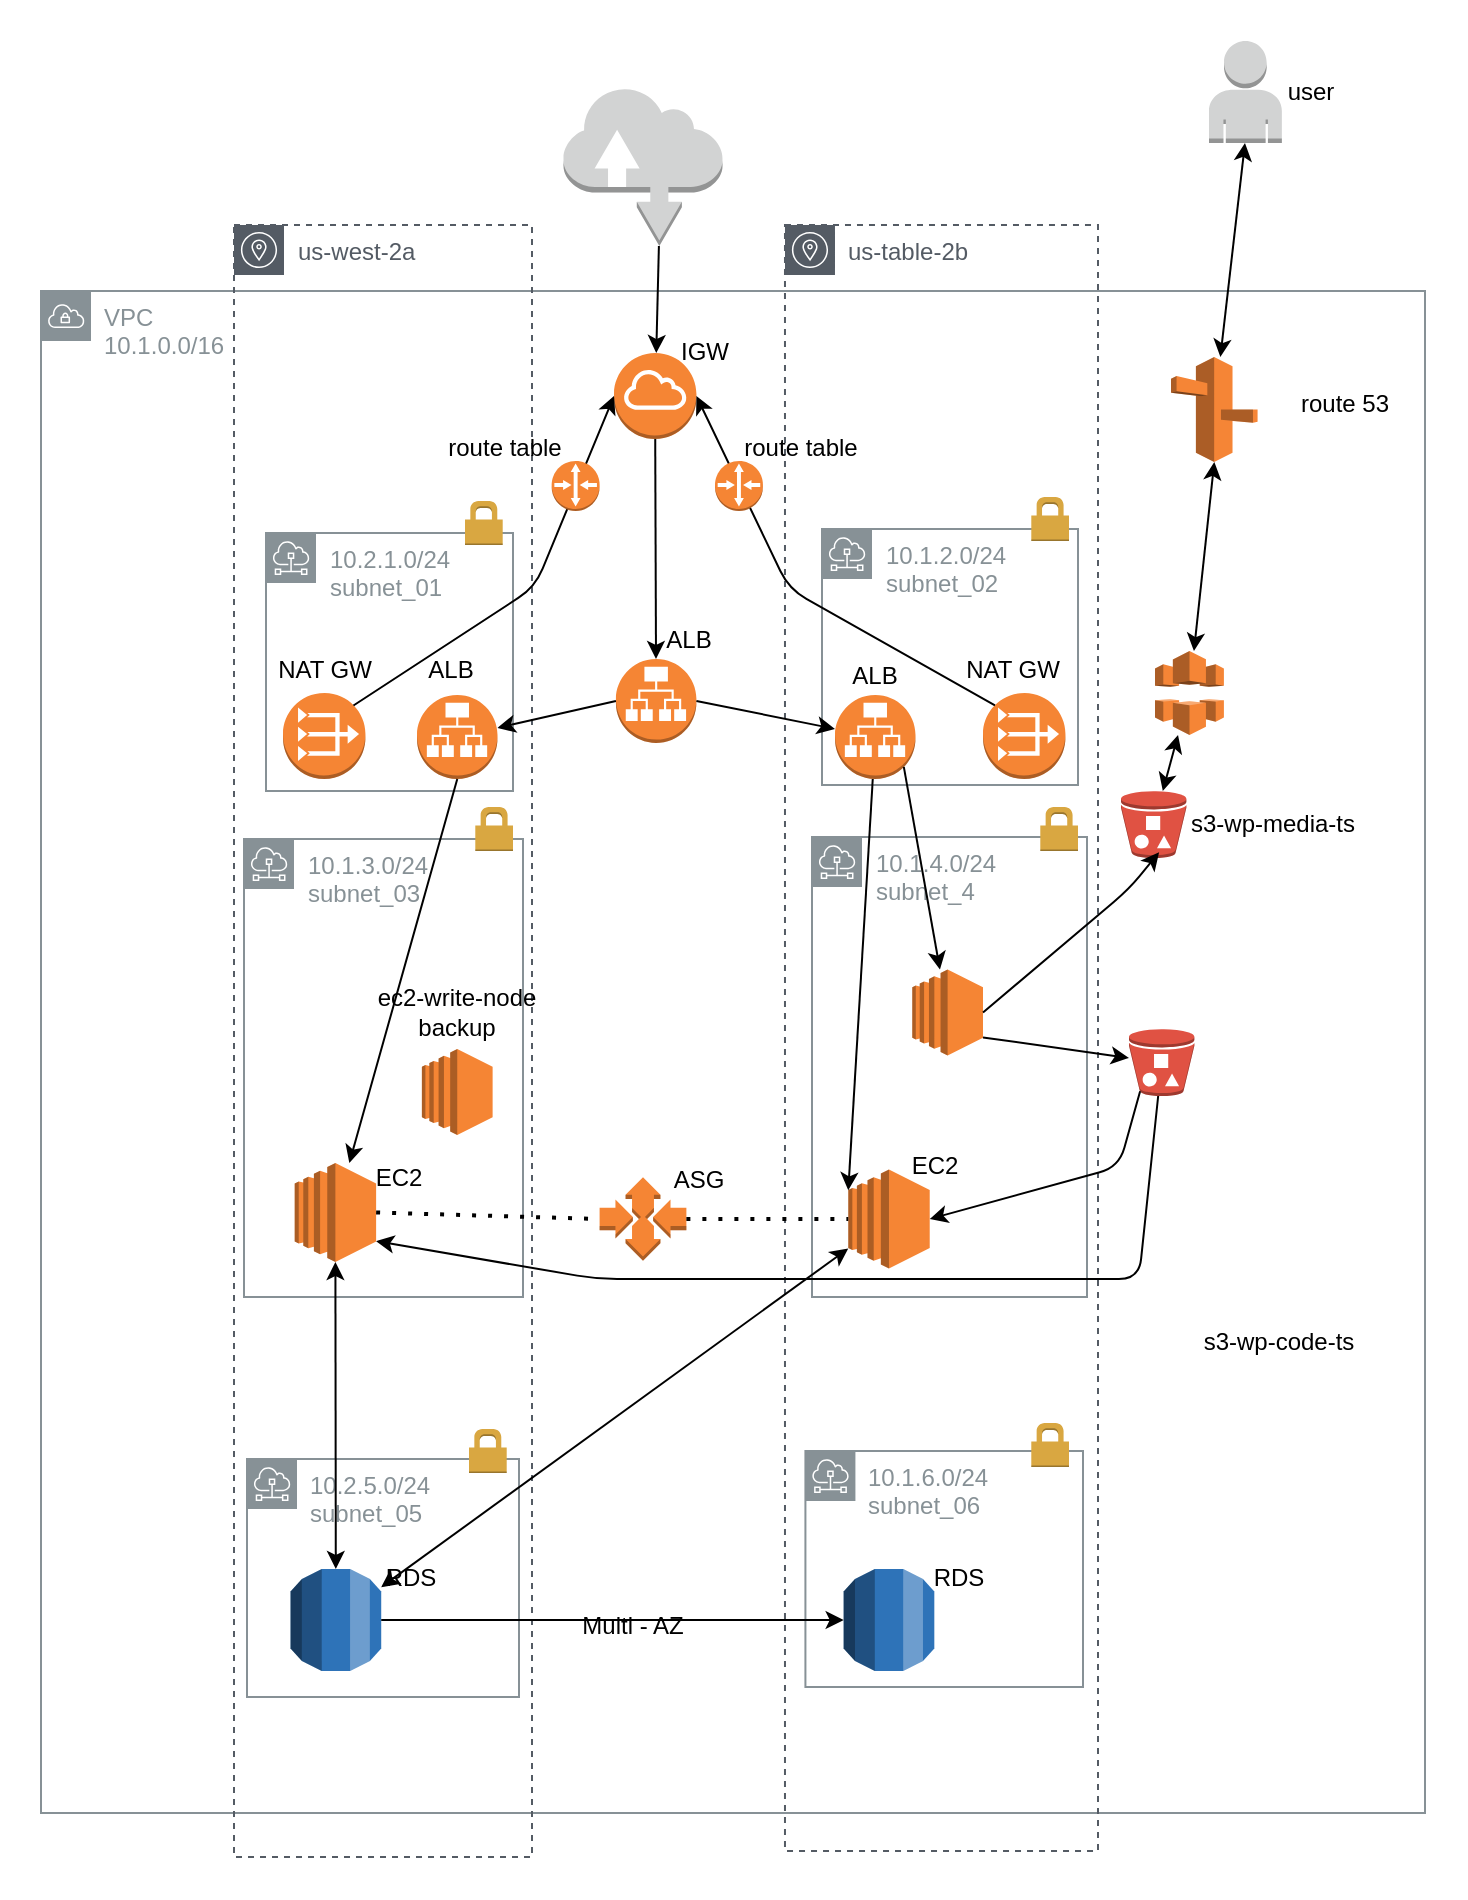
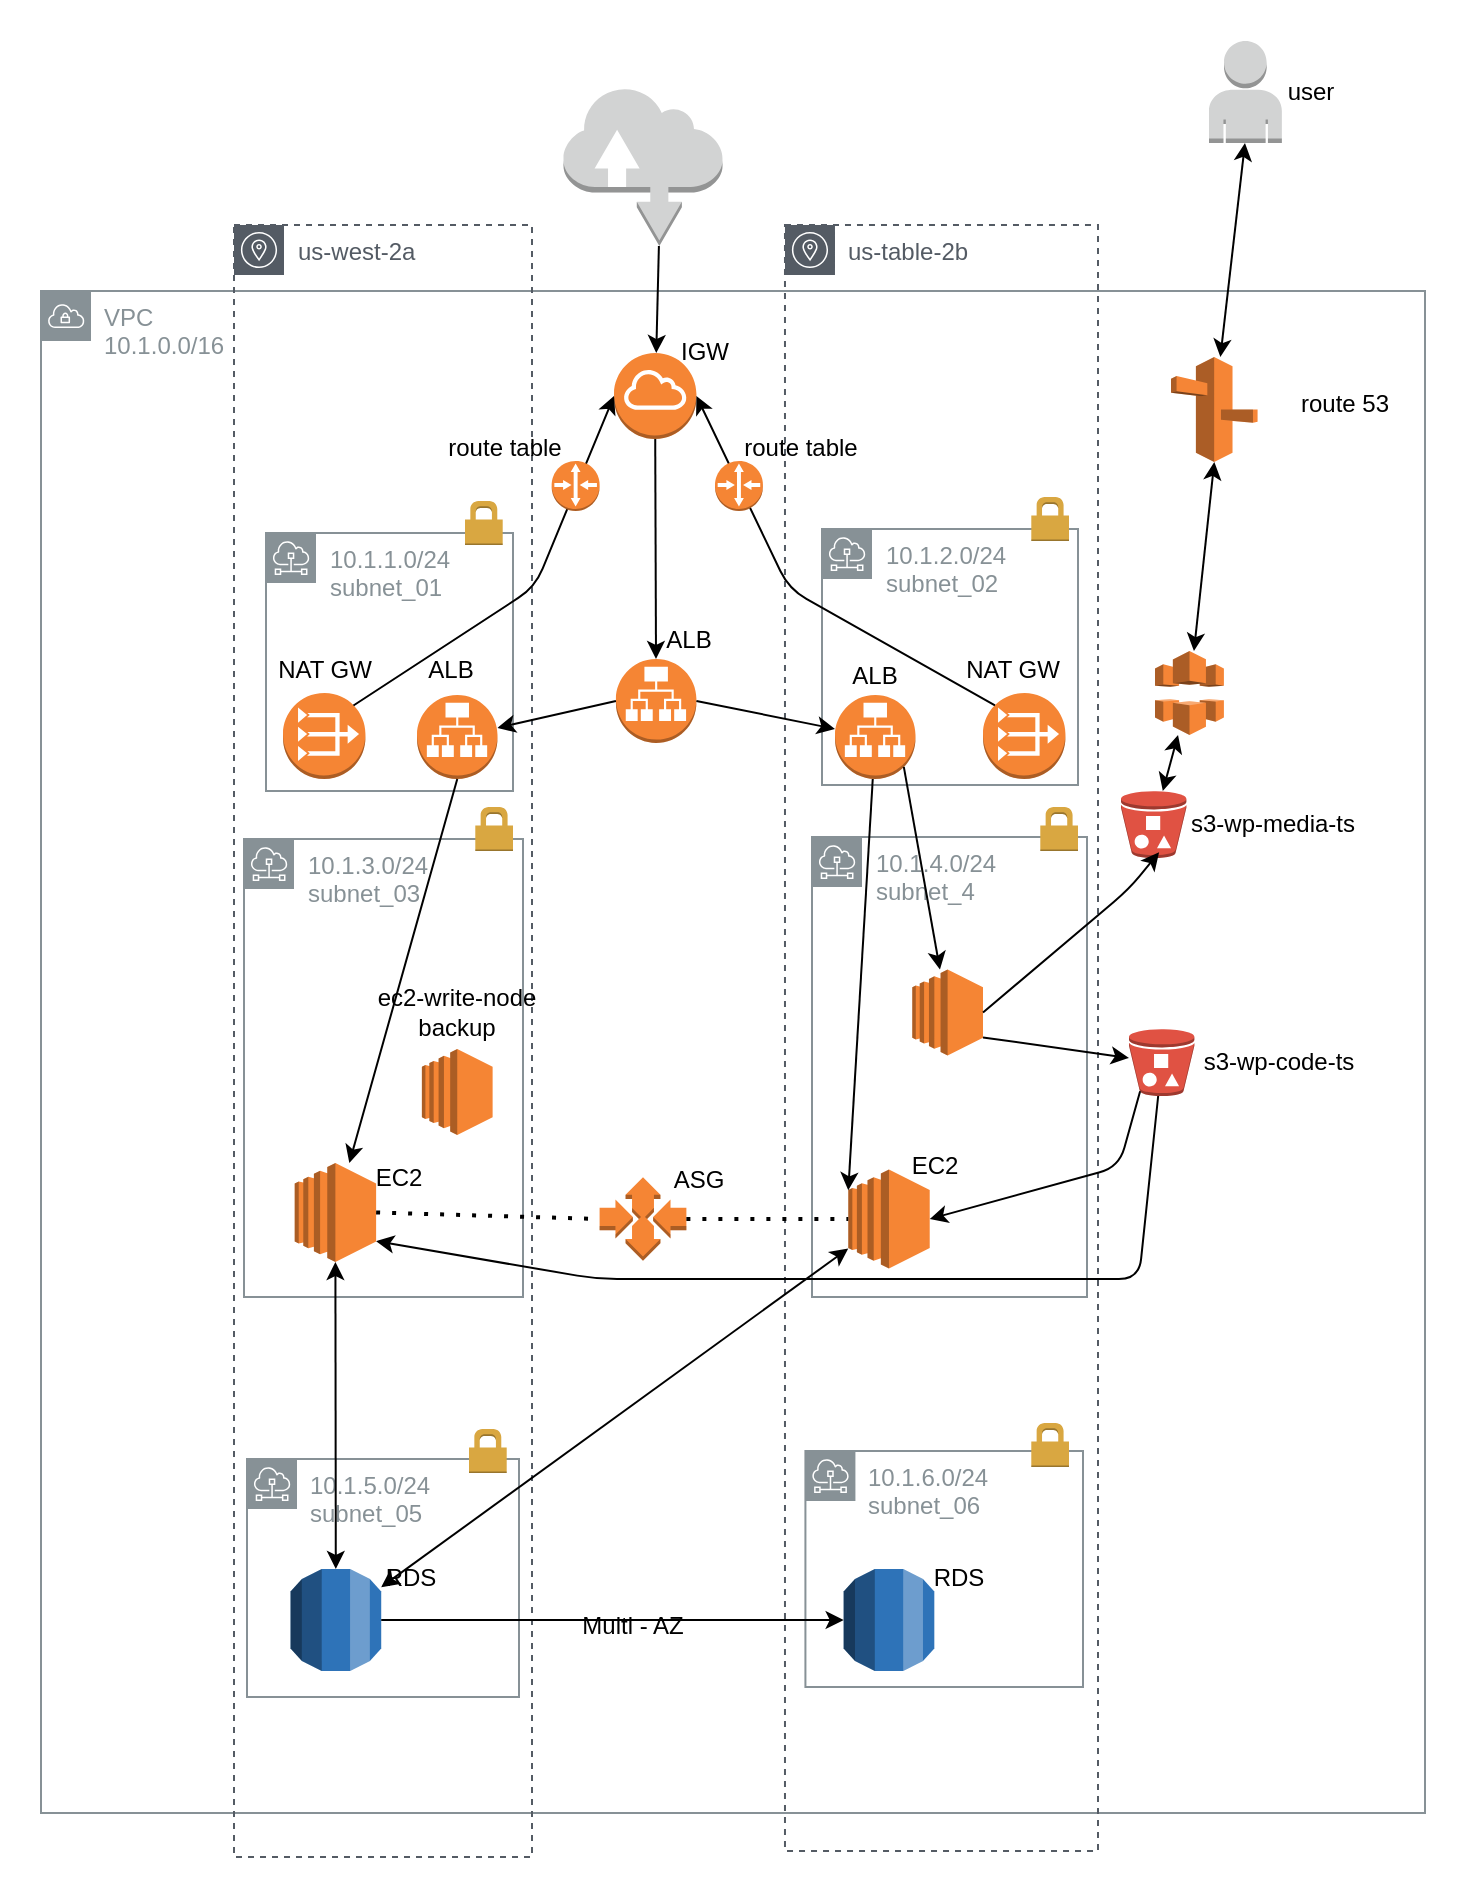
(396, 576) -> (396, 576)
(1279, 1343) -> (1279, 1063)
(376, 1502) -> (376, 1502)
